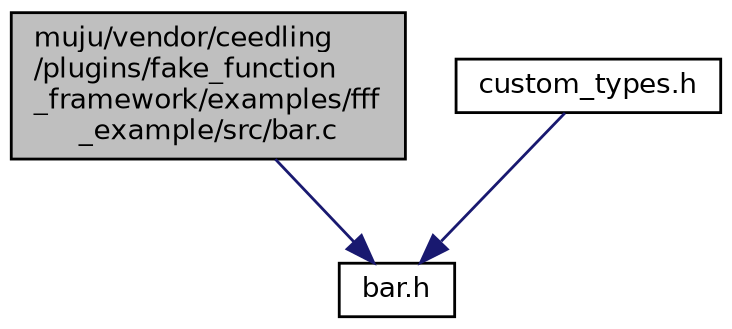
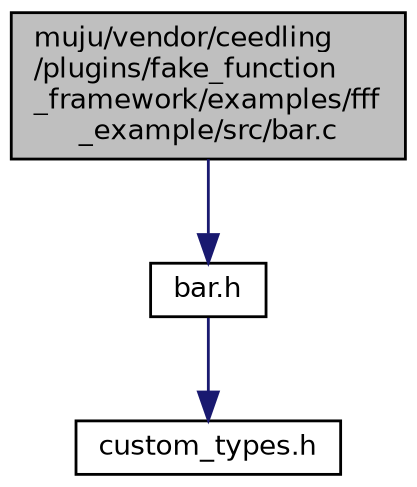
(503, 177) -> (208, 355)
